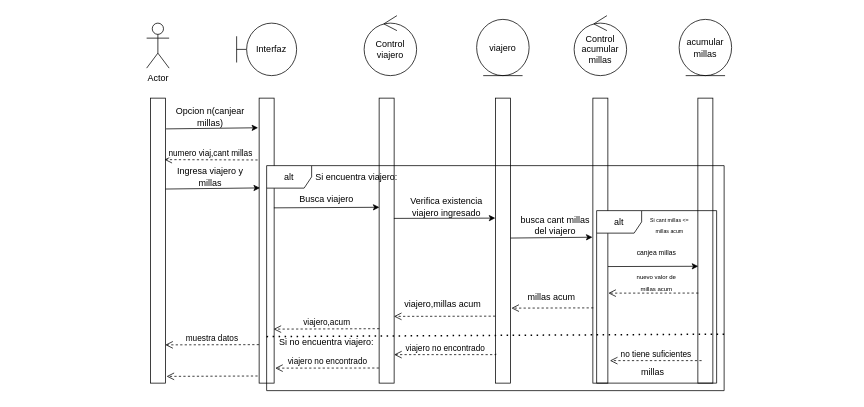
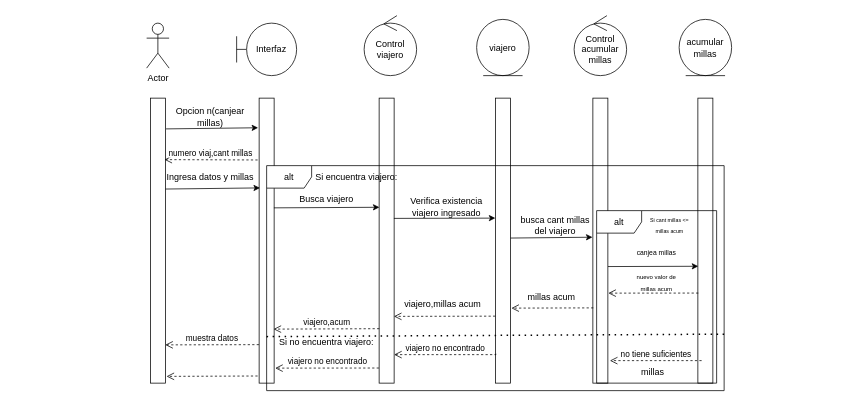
(210, 177) -> (210, 177)
